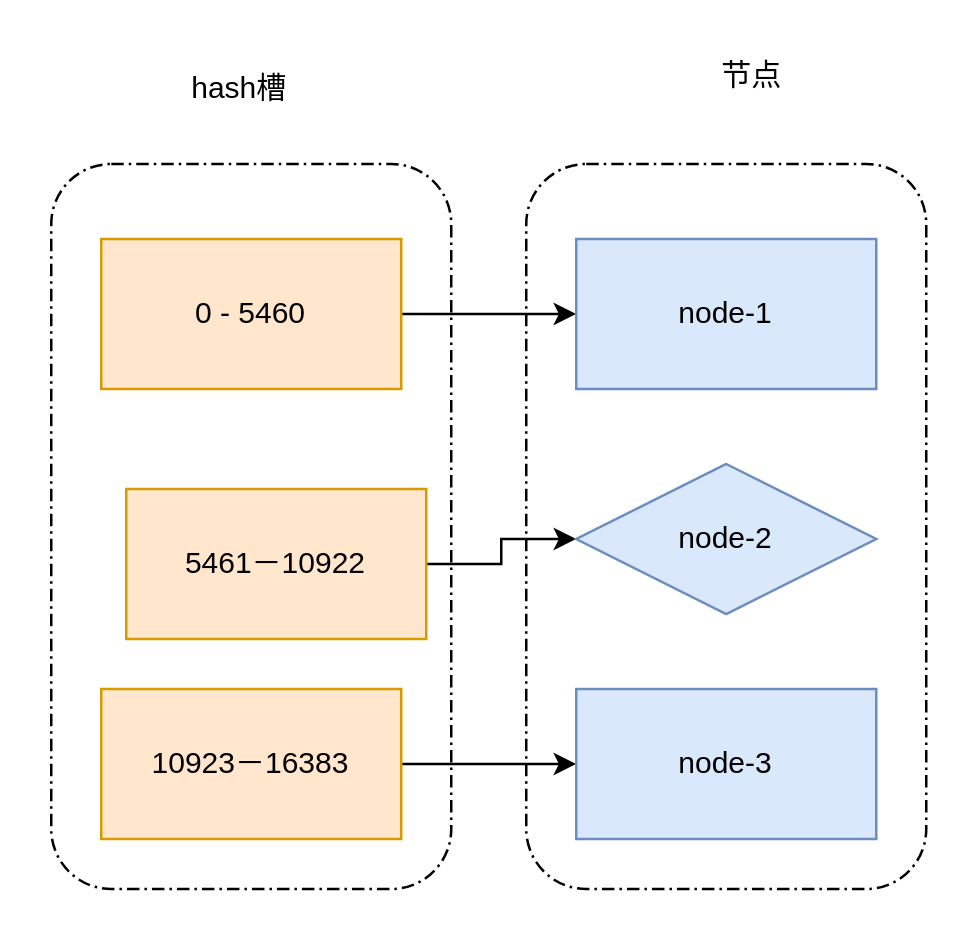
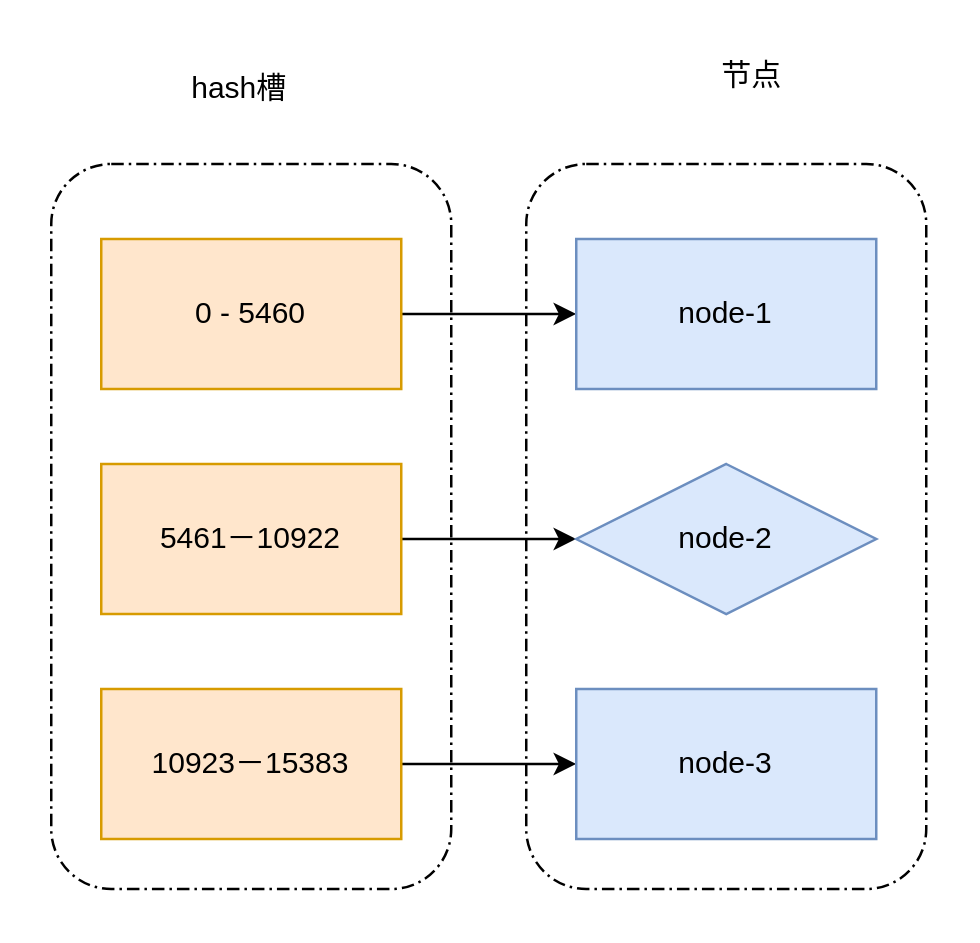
(276, 564) -> (251, 539)
(251, 764) -> (251, 764)
